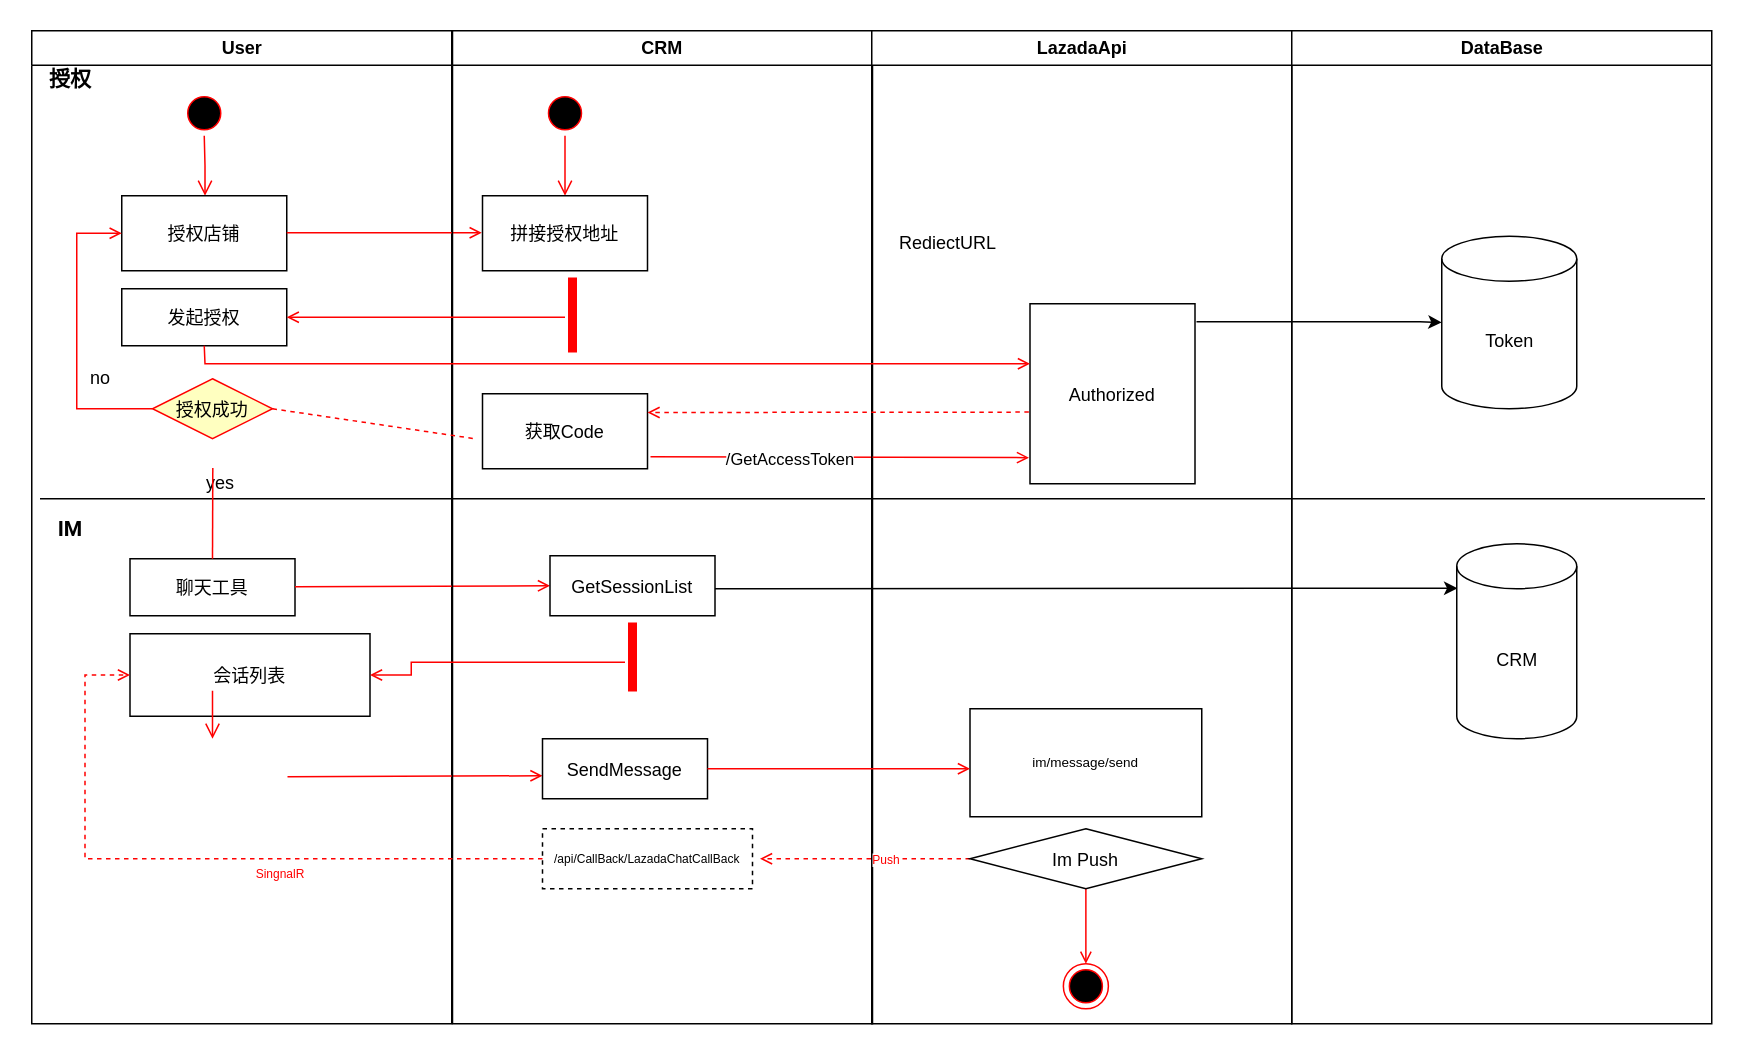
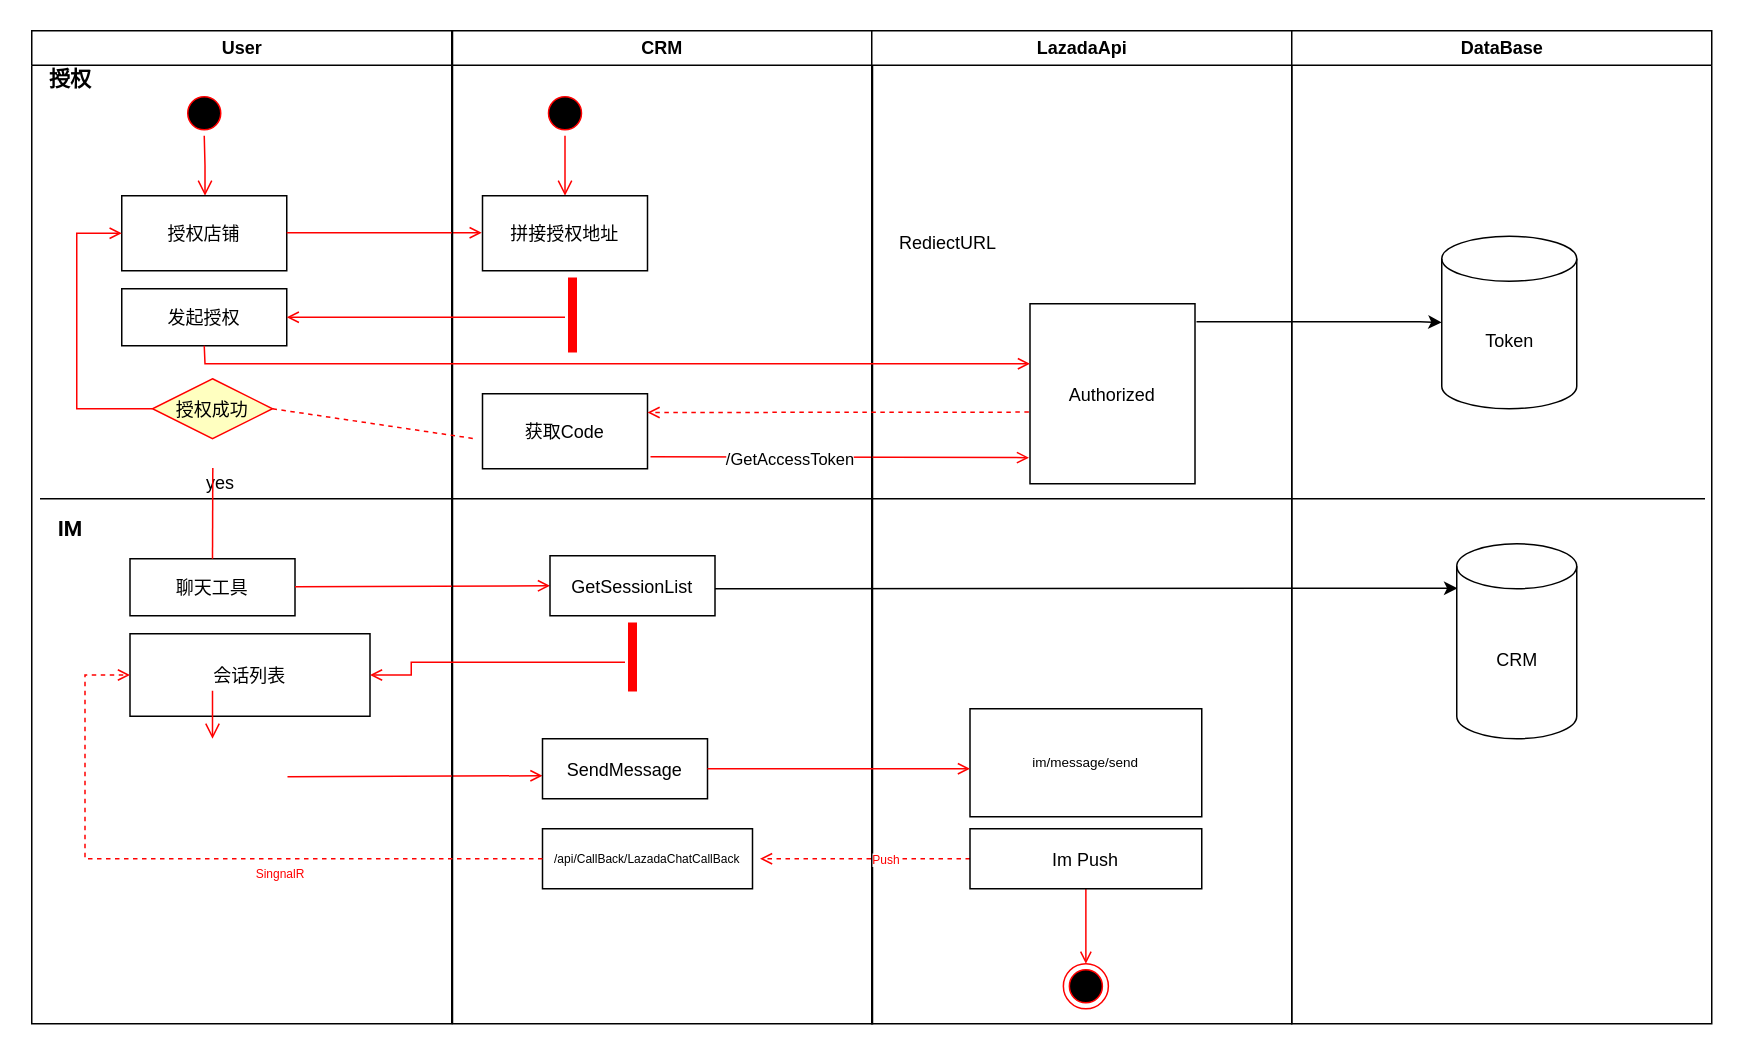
(100, 379) -> none
(647, 859) -> (647, 859)
(1086, 859) -> (1086, 859)
